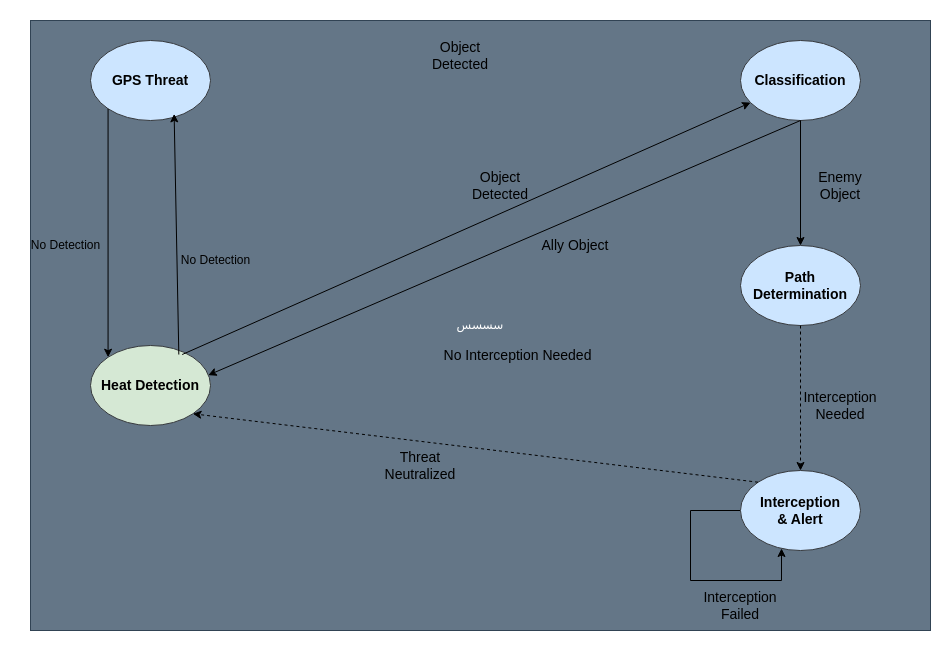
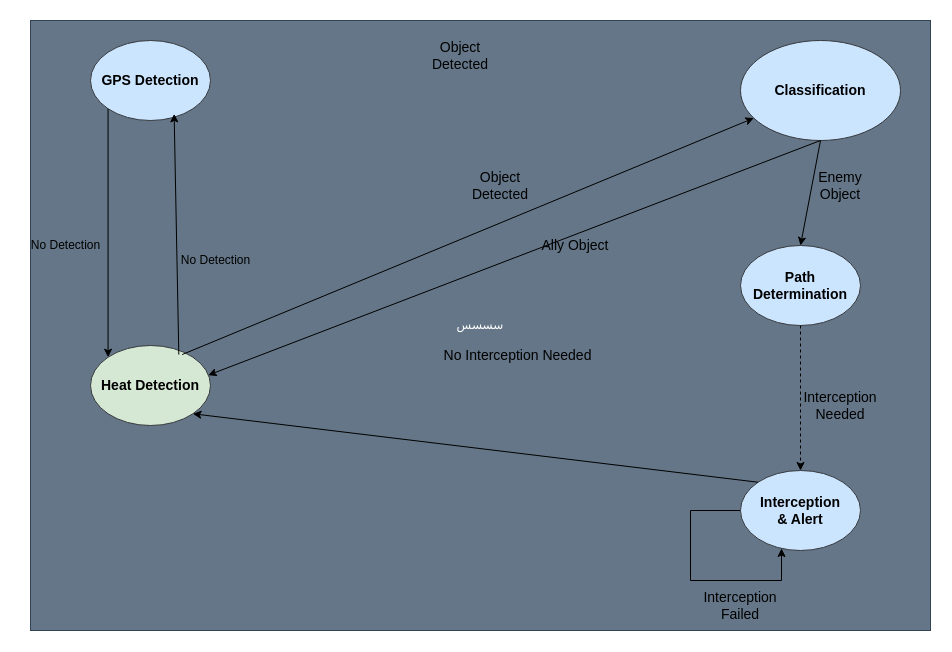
(151, 81) -> (151, 81)
(801, 81) -> (821, 91)
(478, 448) -> (478, 448)
(421, 466) -> none
